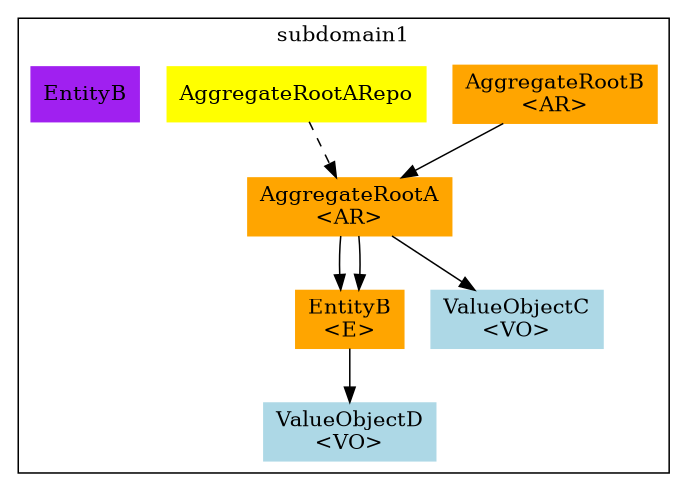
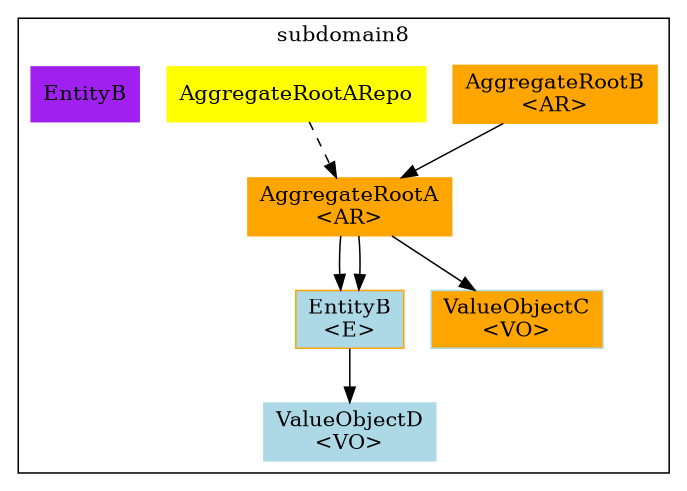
(344, 36) -> (344, 36)
(350, 319) -> (350, 319)
(517, 319) -> (517, 319)
